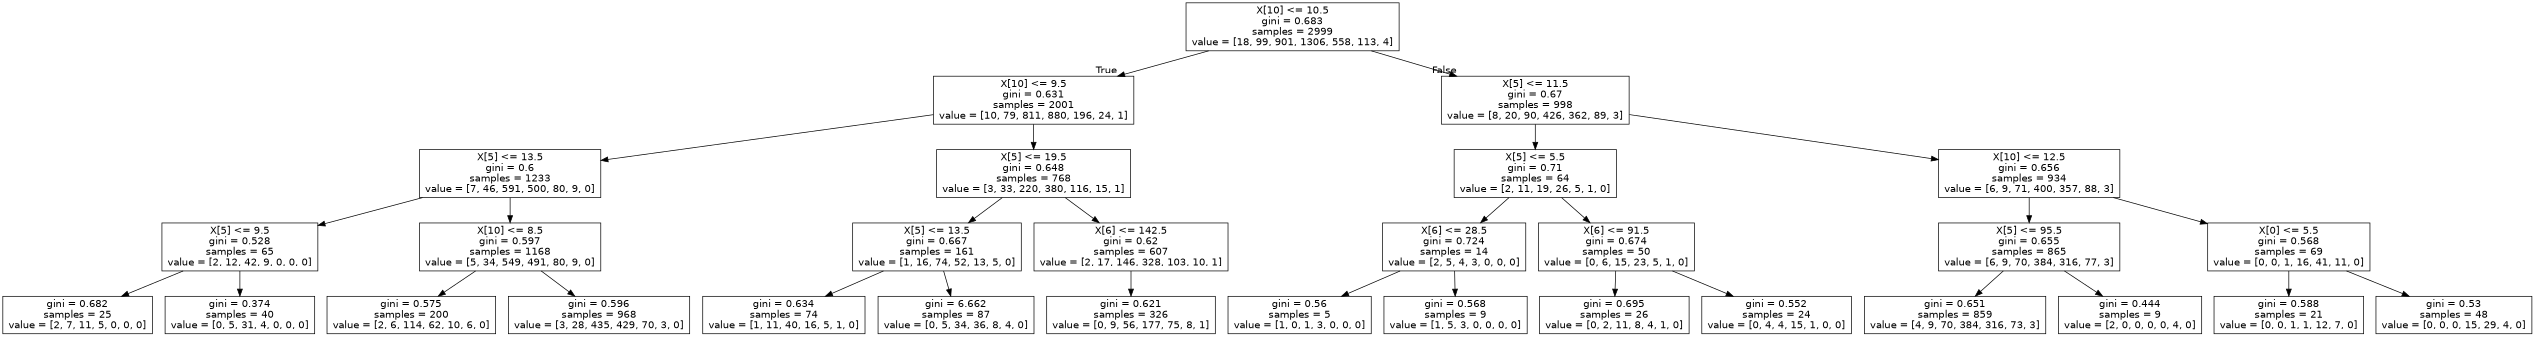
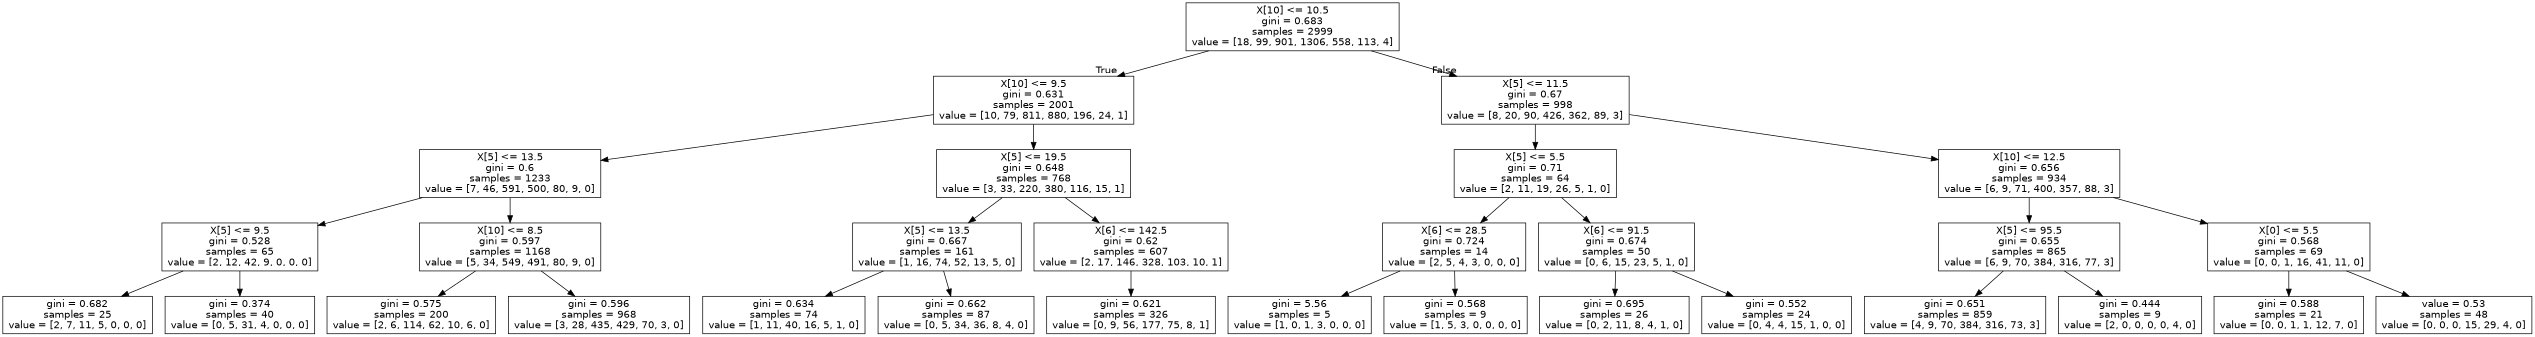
(956, 315) -> (956, 315)
(1300, 315) -> (1300, 315)
(2454, 315) -> (2454, 315)
